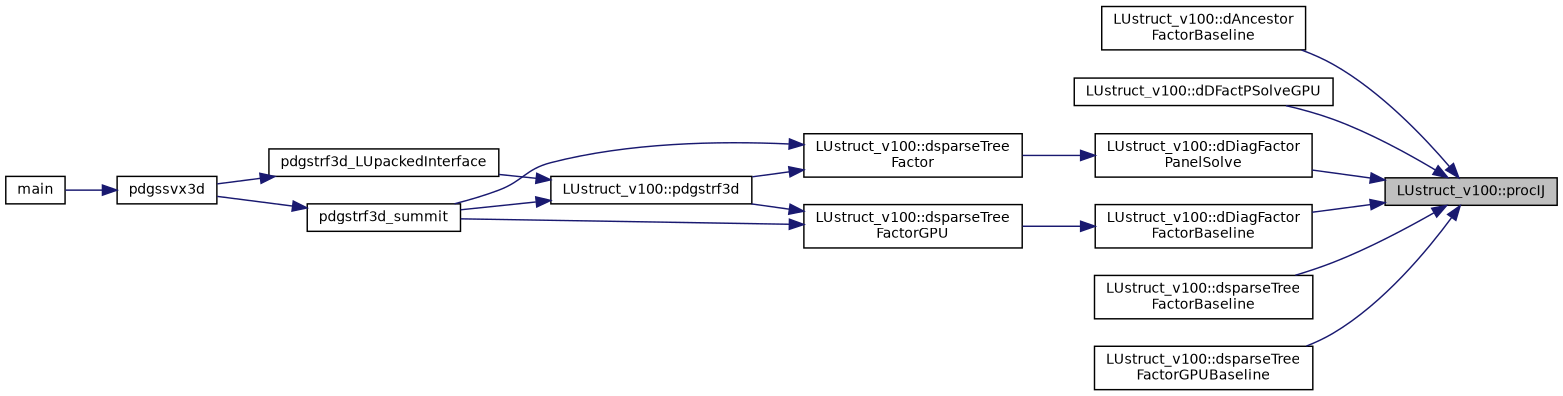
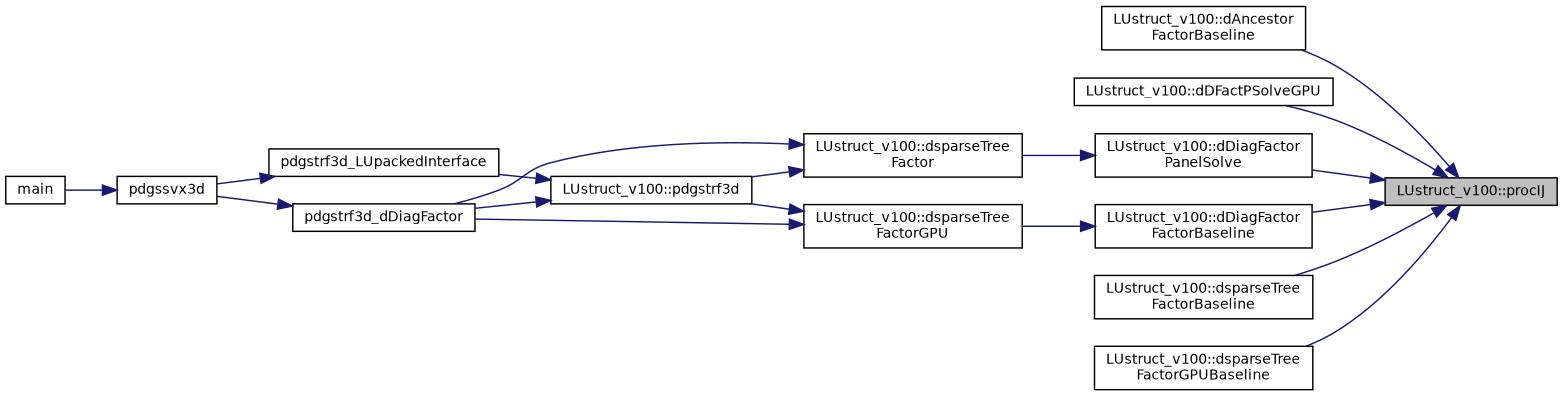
(384, 218) -> (384, 218)
